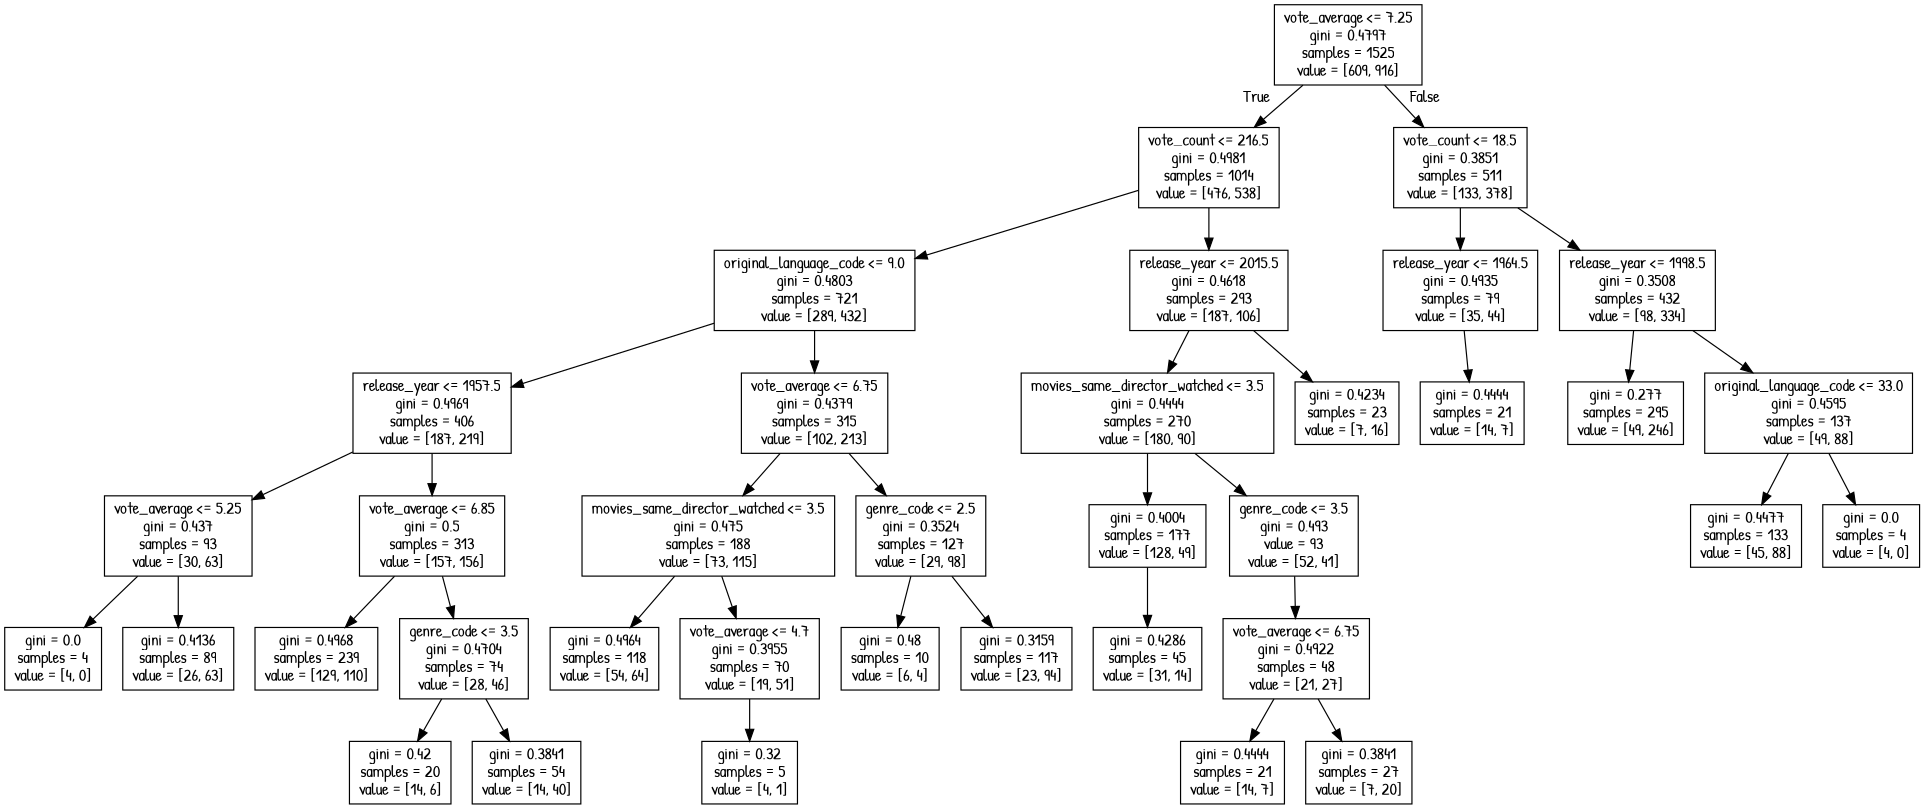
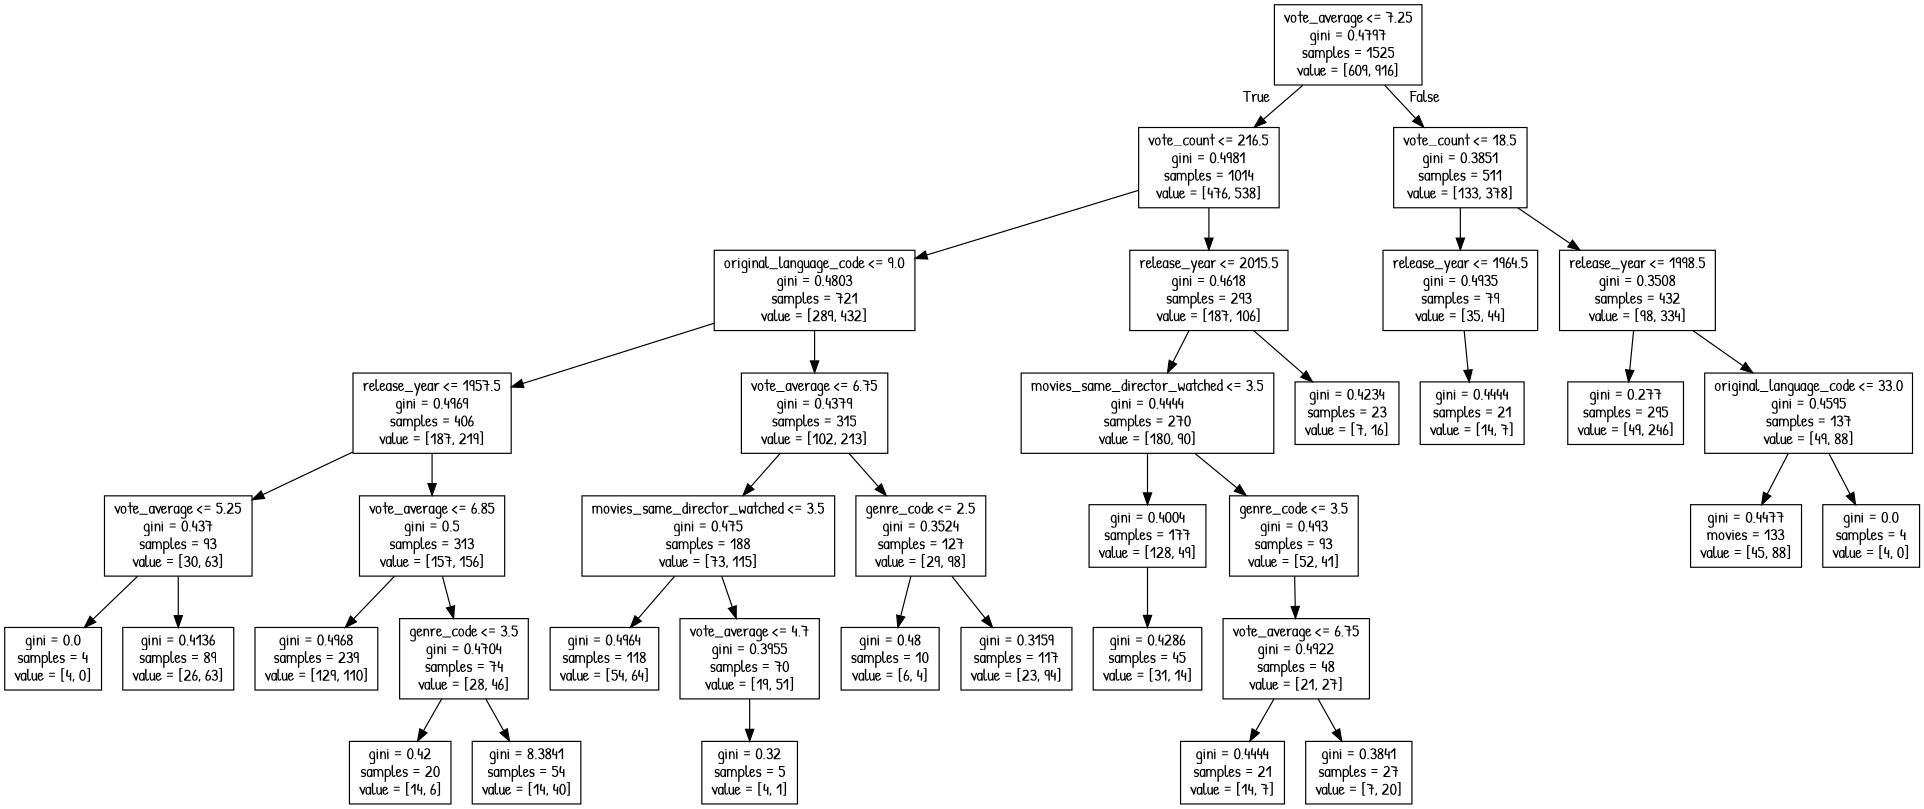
(1294, 536) -> (1294, 536)
(1746, 536) -> (1746, 536)
(527, 773) -> (527, 773)
